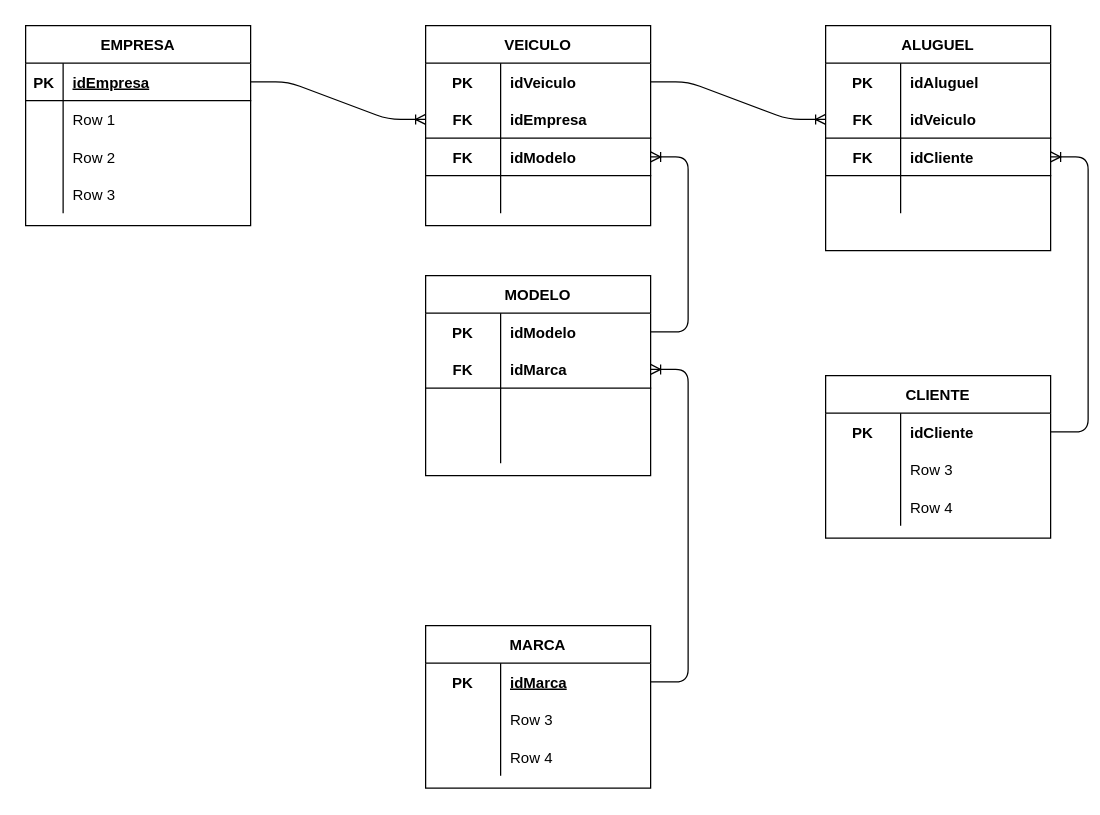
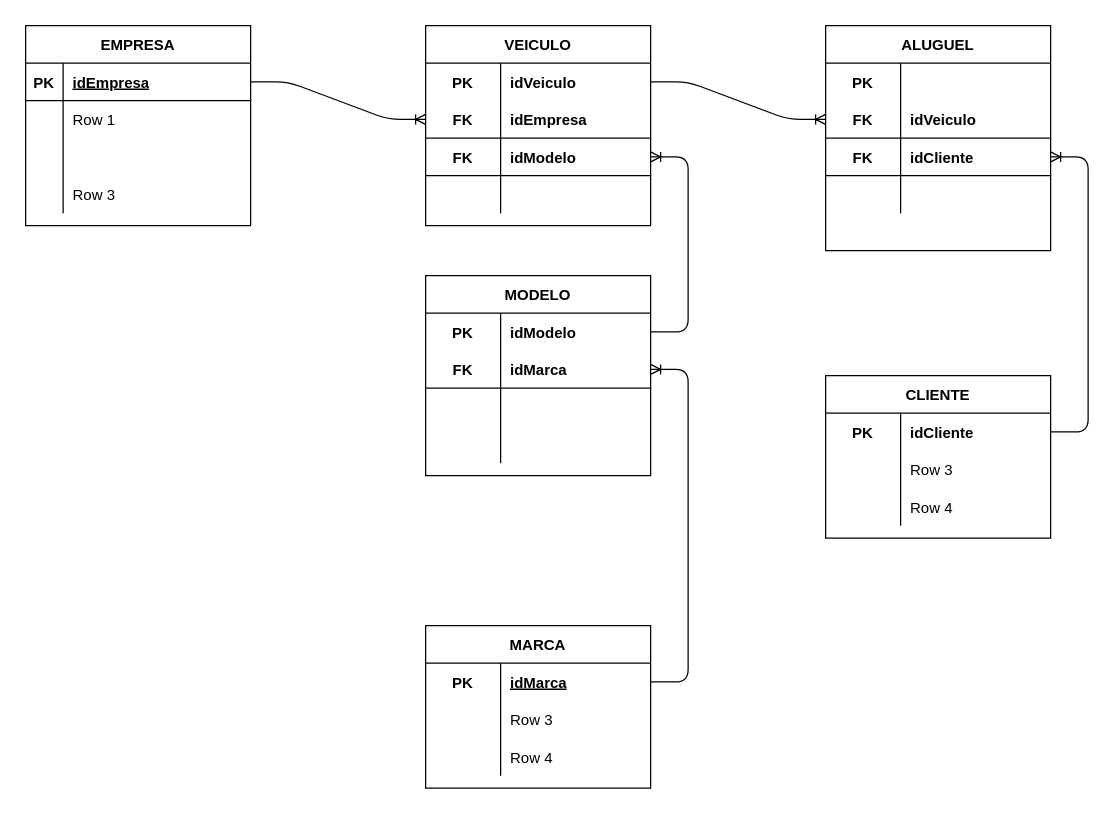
(976, 82) -> none
(157, 157) -> none
